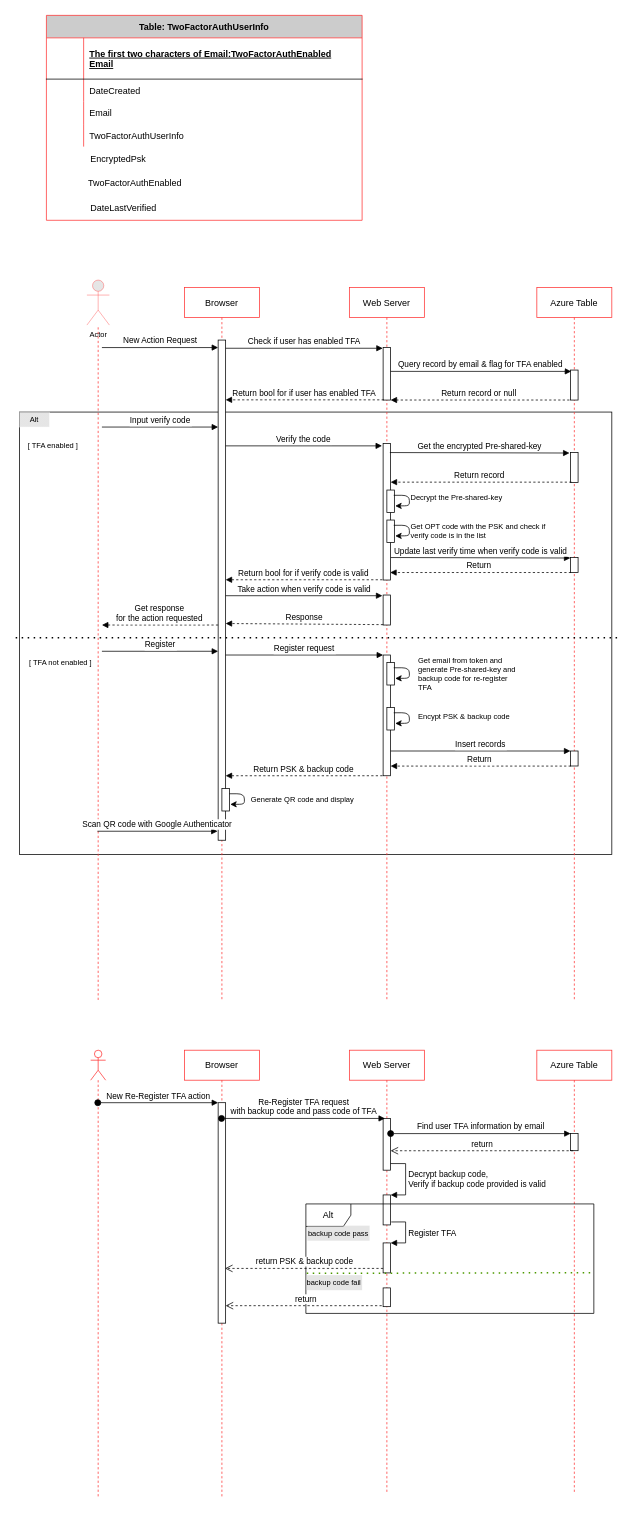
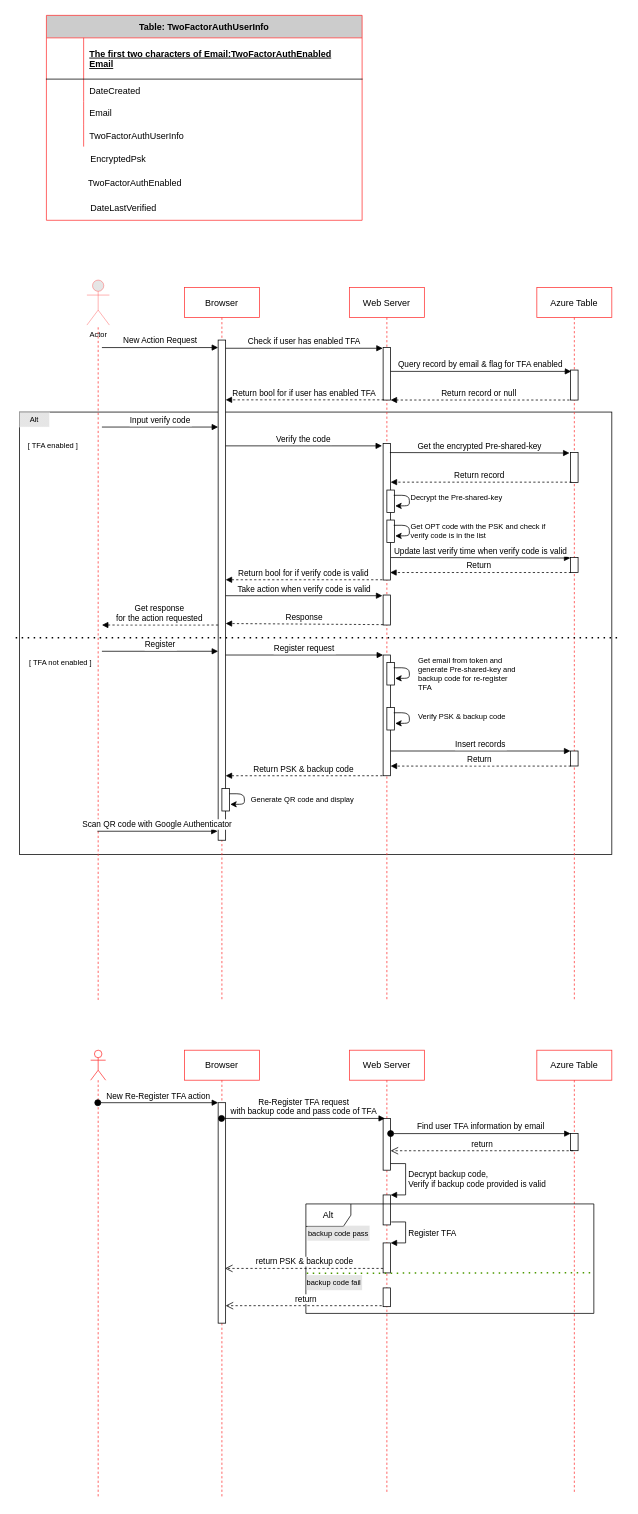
(465, 717) -> (464, 717)
